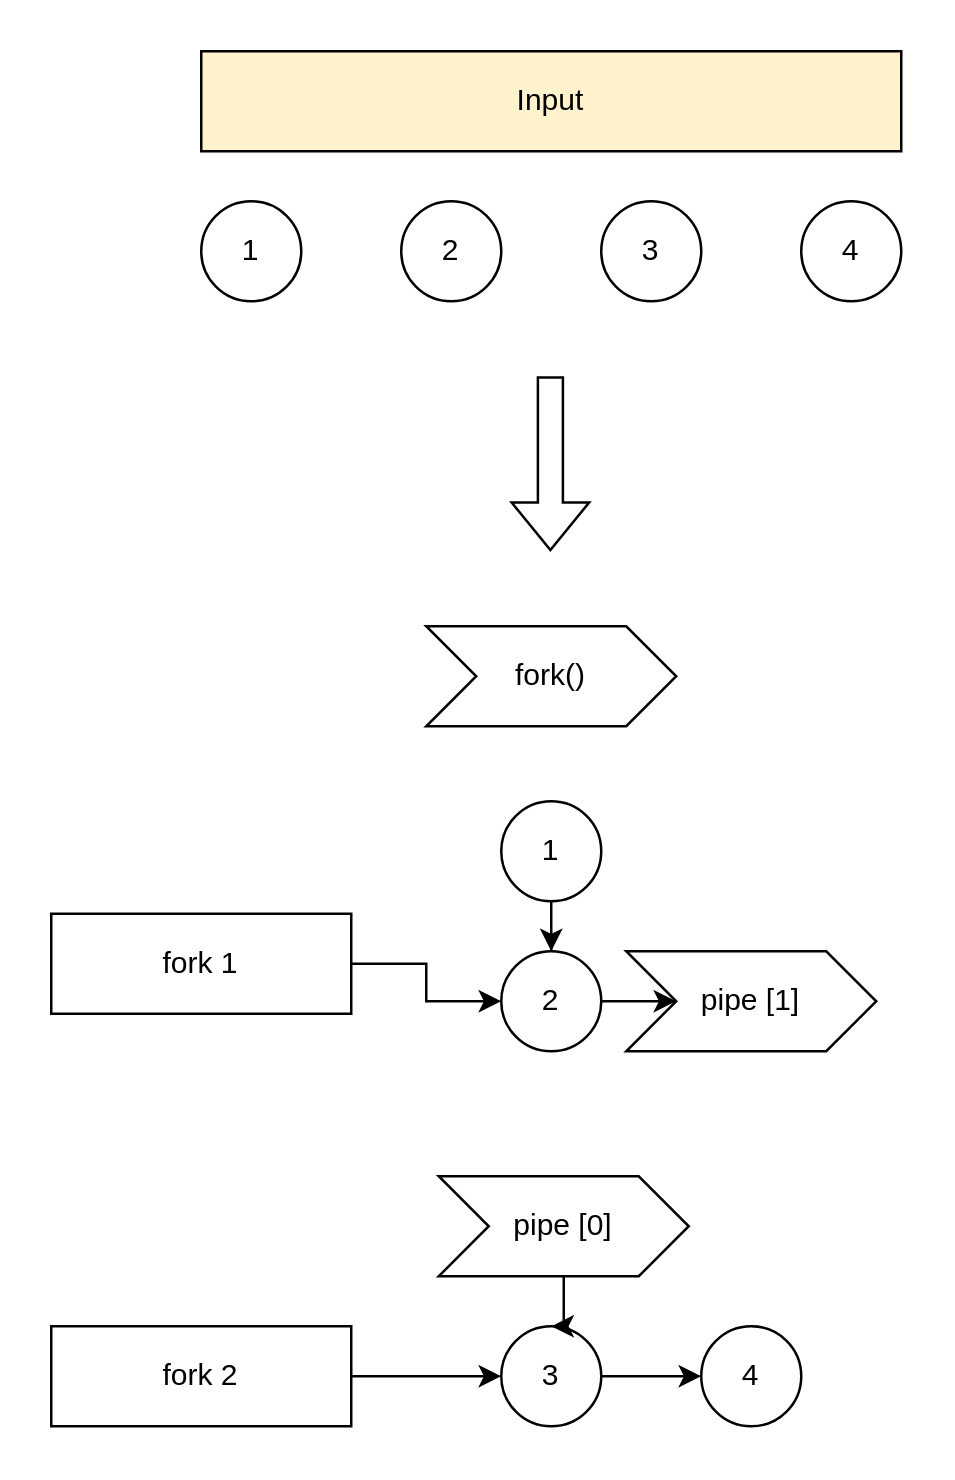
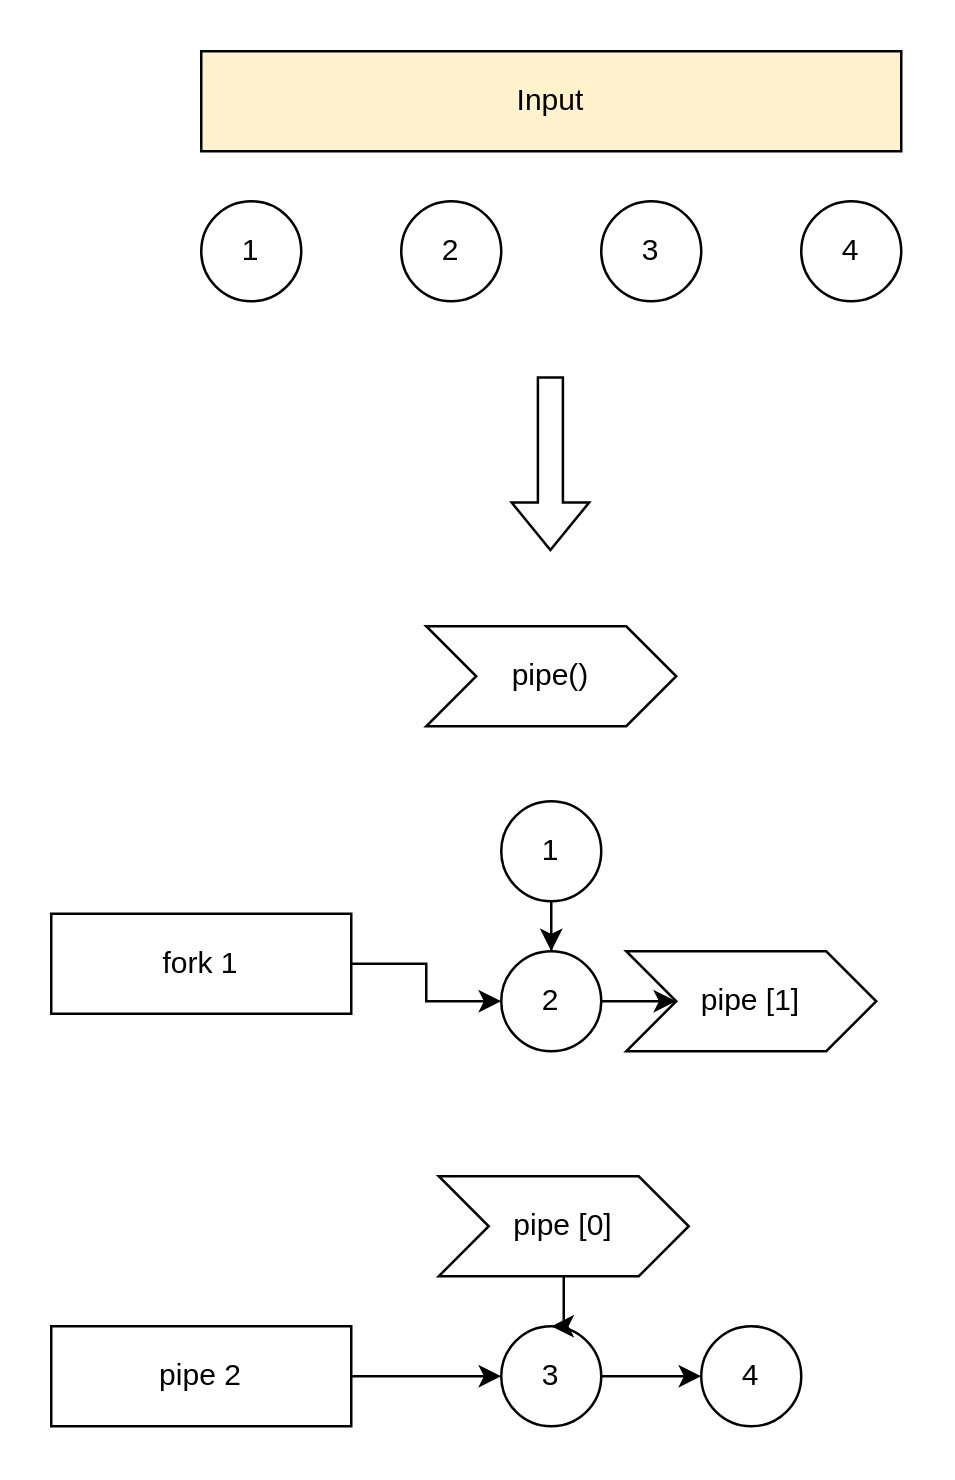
(551, 676) -> (551, 676)
(201, 1376) -> (201, 1376)
